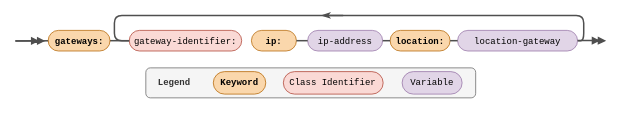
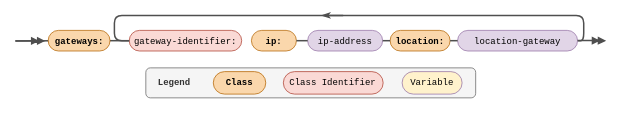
(240, 83) -> (240, 83)
(432, 83) -> (432, 83)
